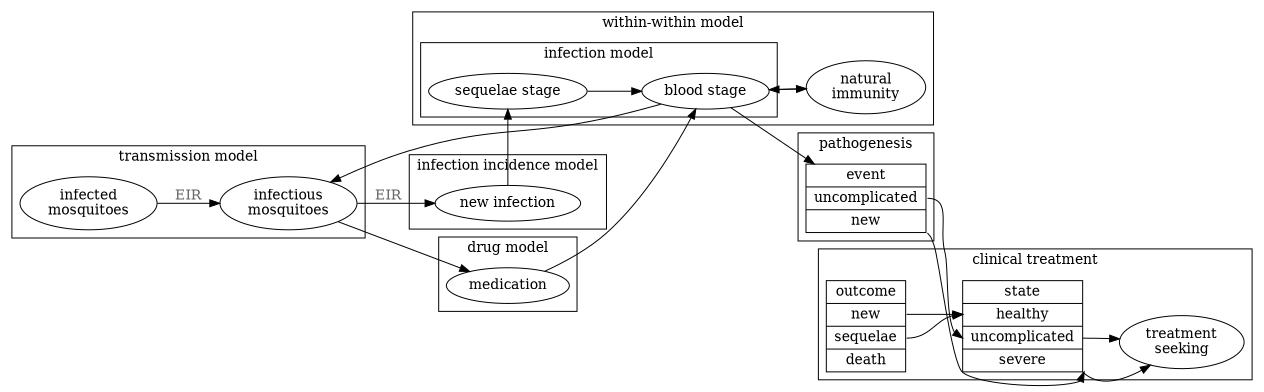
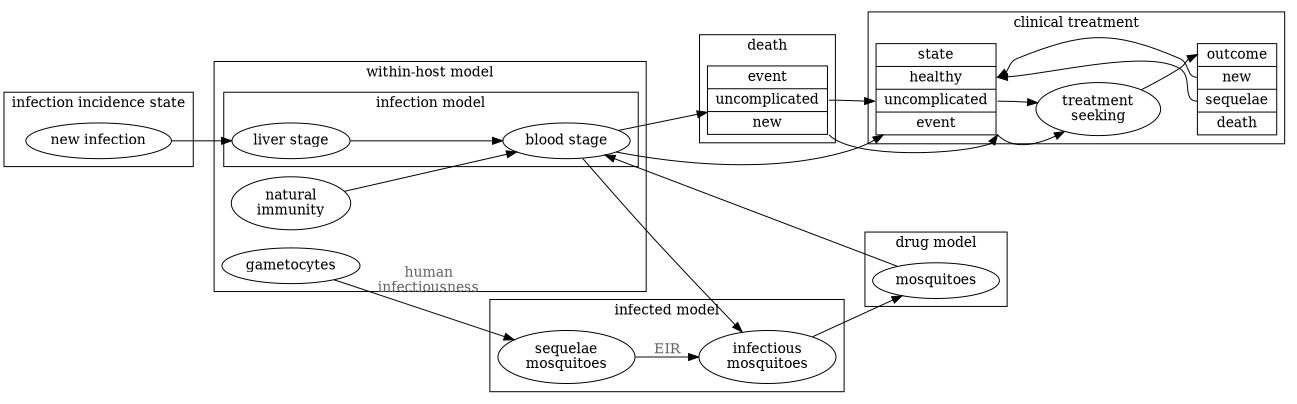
(673, 23) -> (430, 73)
none -> (1166, 76)
(783, 89) -> (746, 164)
(508, 91) -> (291, 141)
(866, 144) -> (767, 46)
(189, 157) -> (667, 311)
(508, 166) -> (99, 104)
(89, 203) -> (567, 357)
(391, 203) -> none
none -> (291, 266)
(508, 286) -> (936, 281)
(1023, 360) -> (936, 123)
